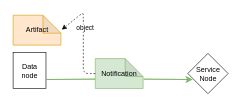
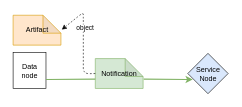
(208, 74) -> (208, 74)
